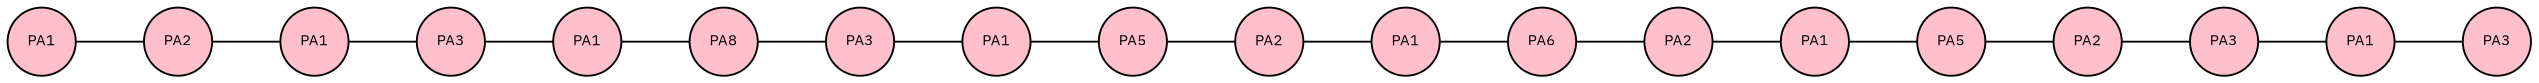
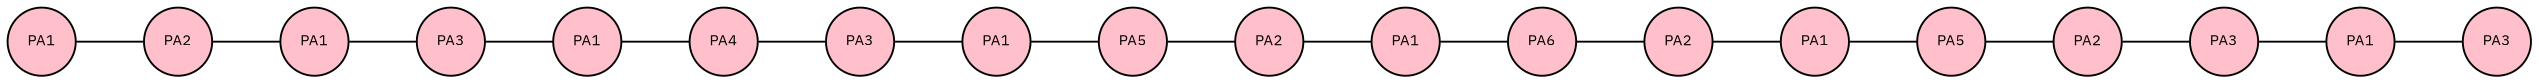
(724, 42) -> (724, 42)
